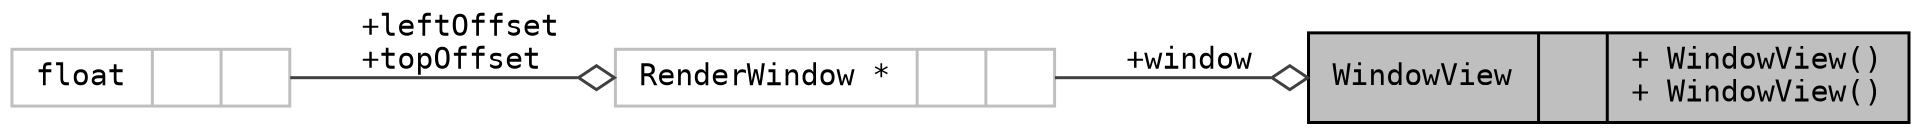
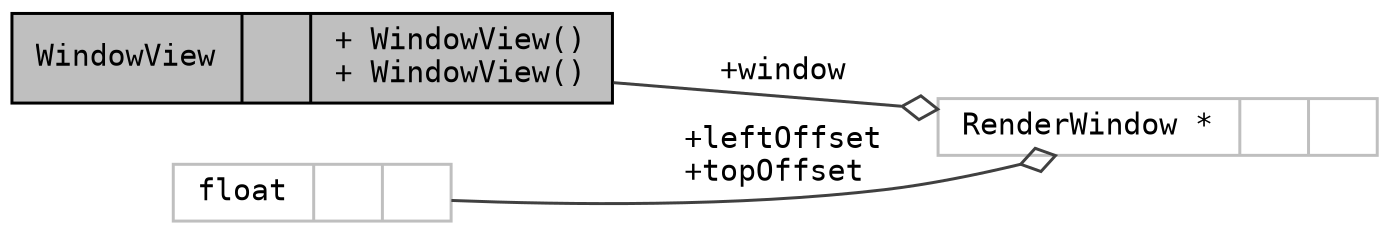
(1163, 78) -> (757, 94)
